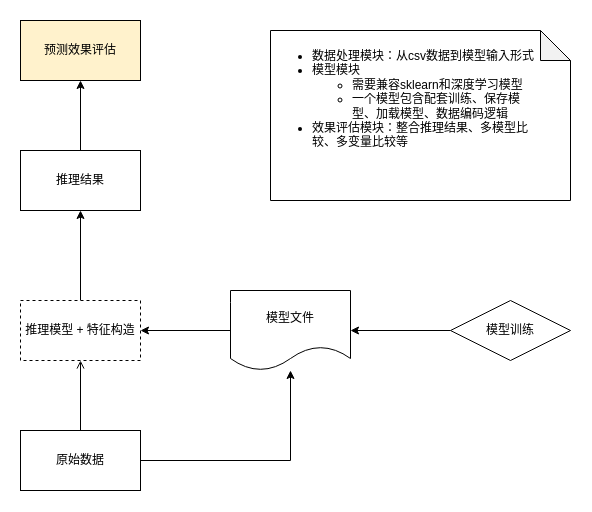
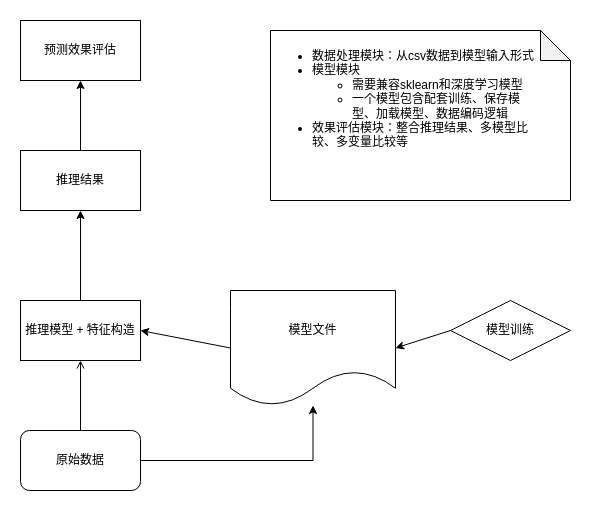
(81, 51) -> (81, 51)
(81, 331) -> (81, 331)
(291, 331) -> (313, 348)
(81, 461) -> (81, 461)
